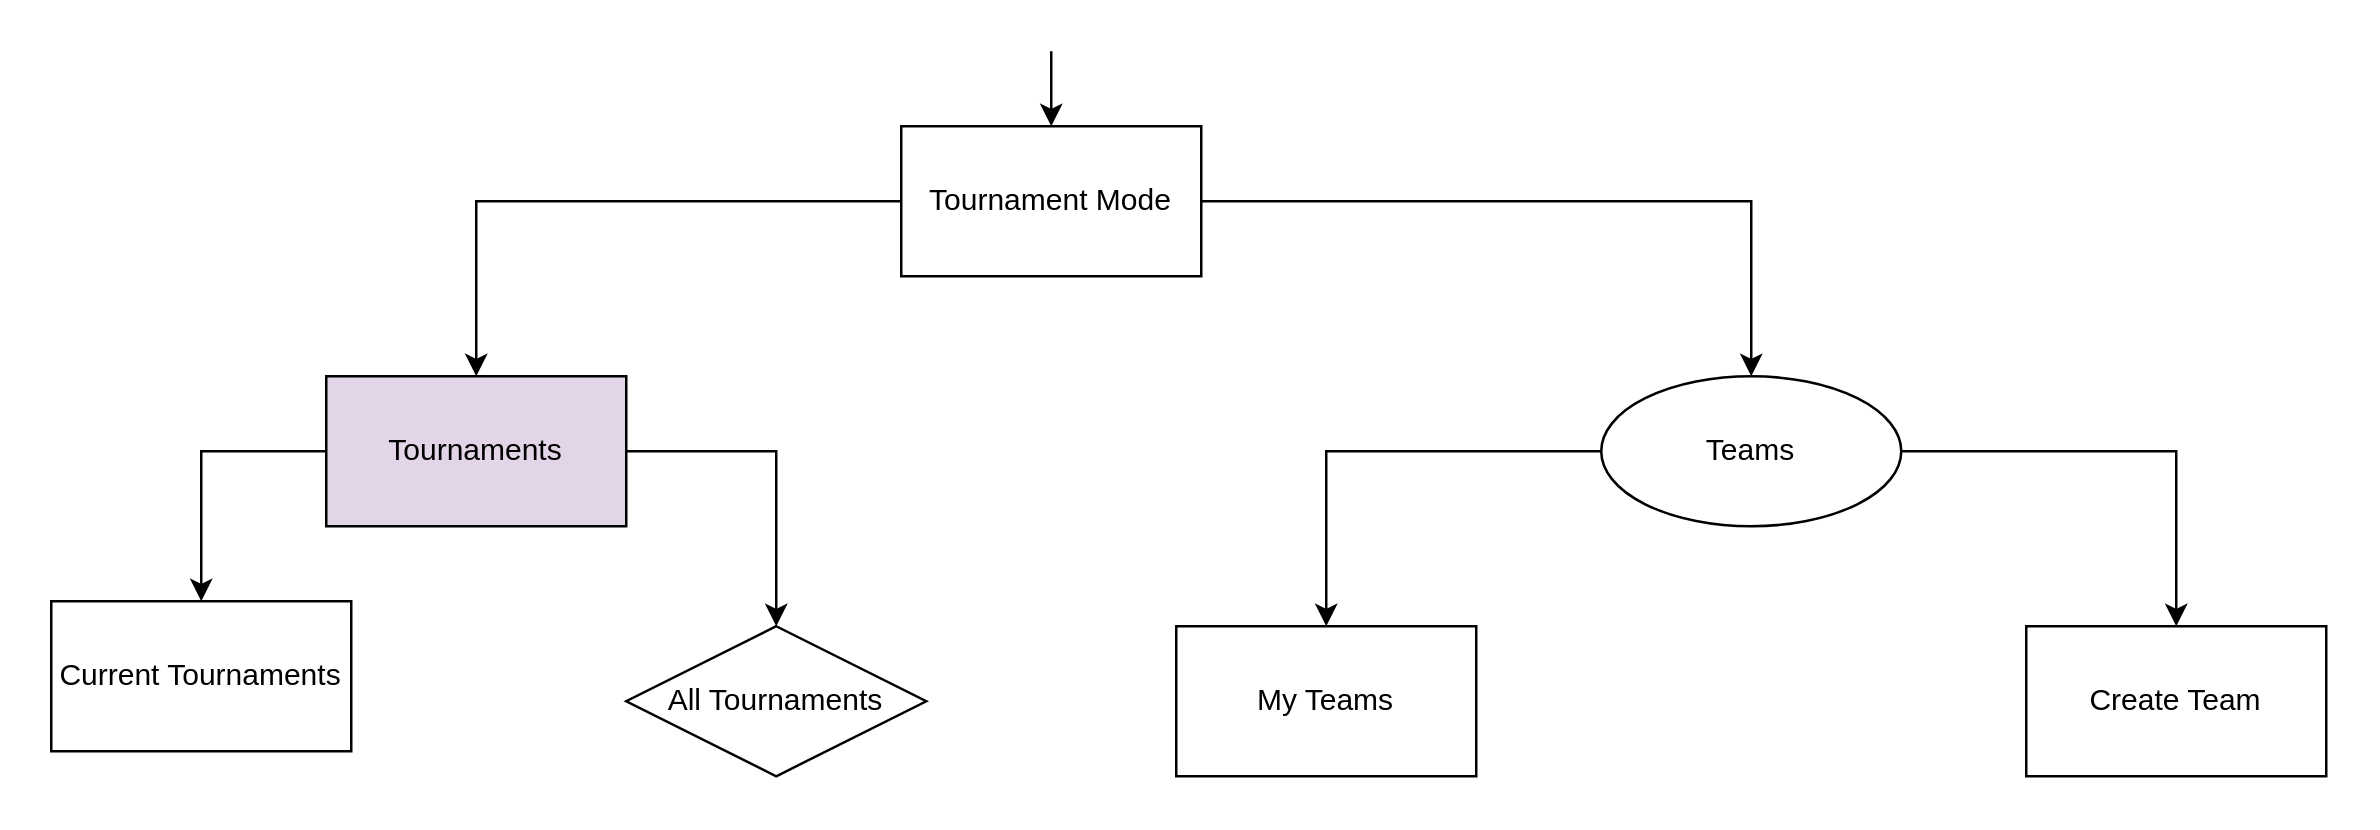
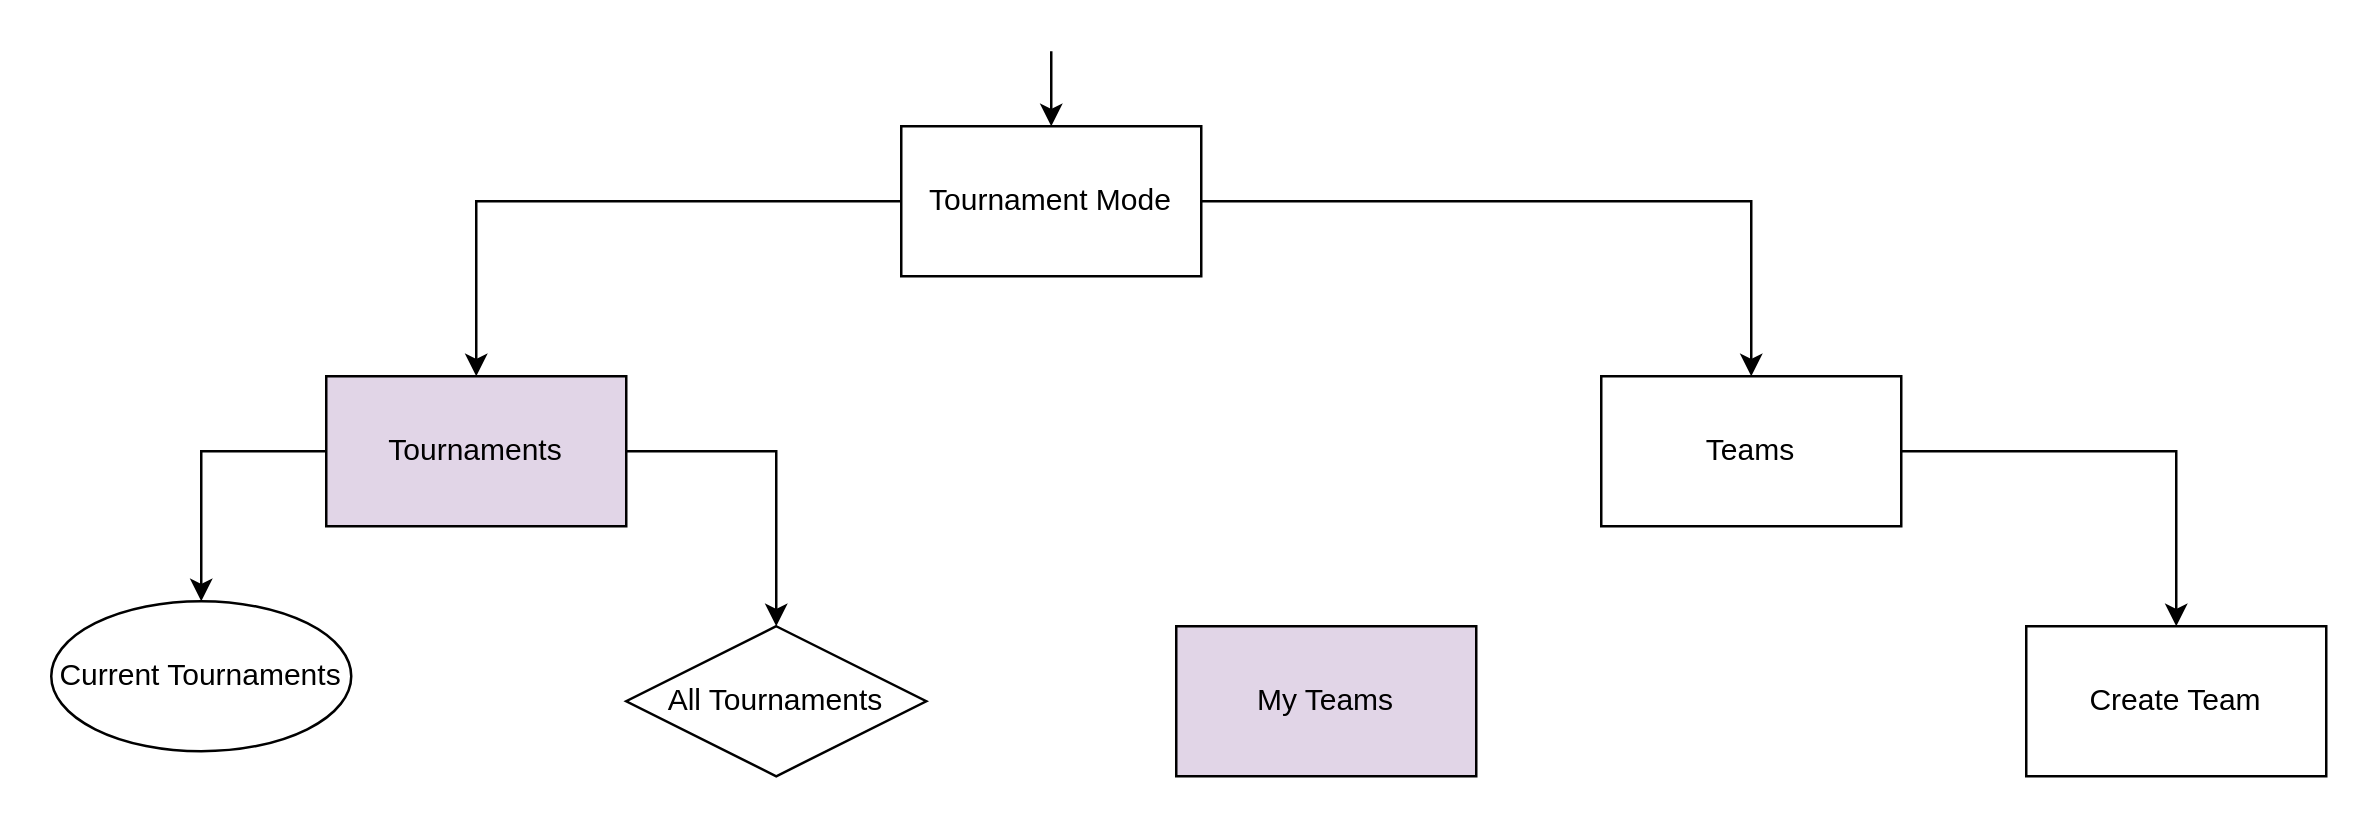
(1384, 451) -> none
(1751, 451) -> (1751, 451)
(201, 676) -> (201, 676)
(1326, 701) -> (1326, 701)
